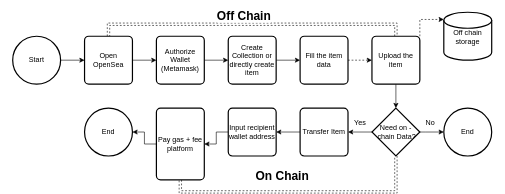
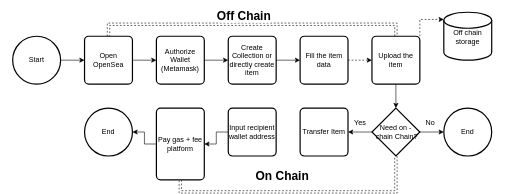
(281, 132) -> none
(396, 132) -> (396, 132)
